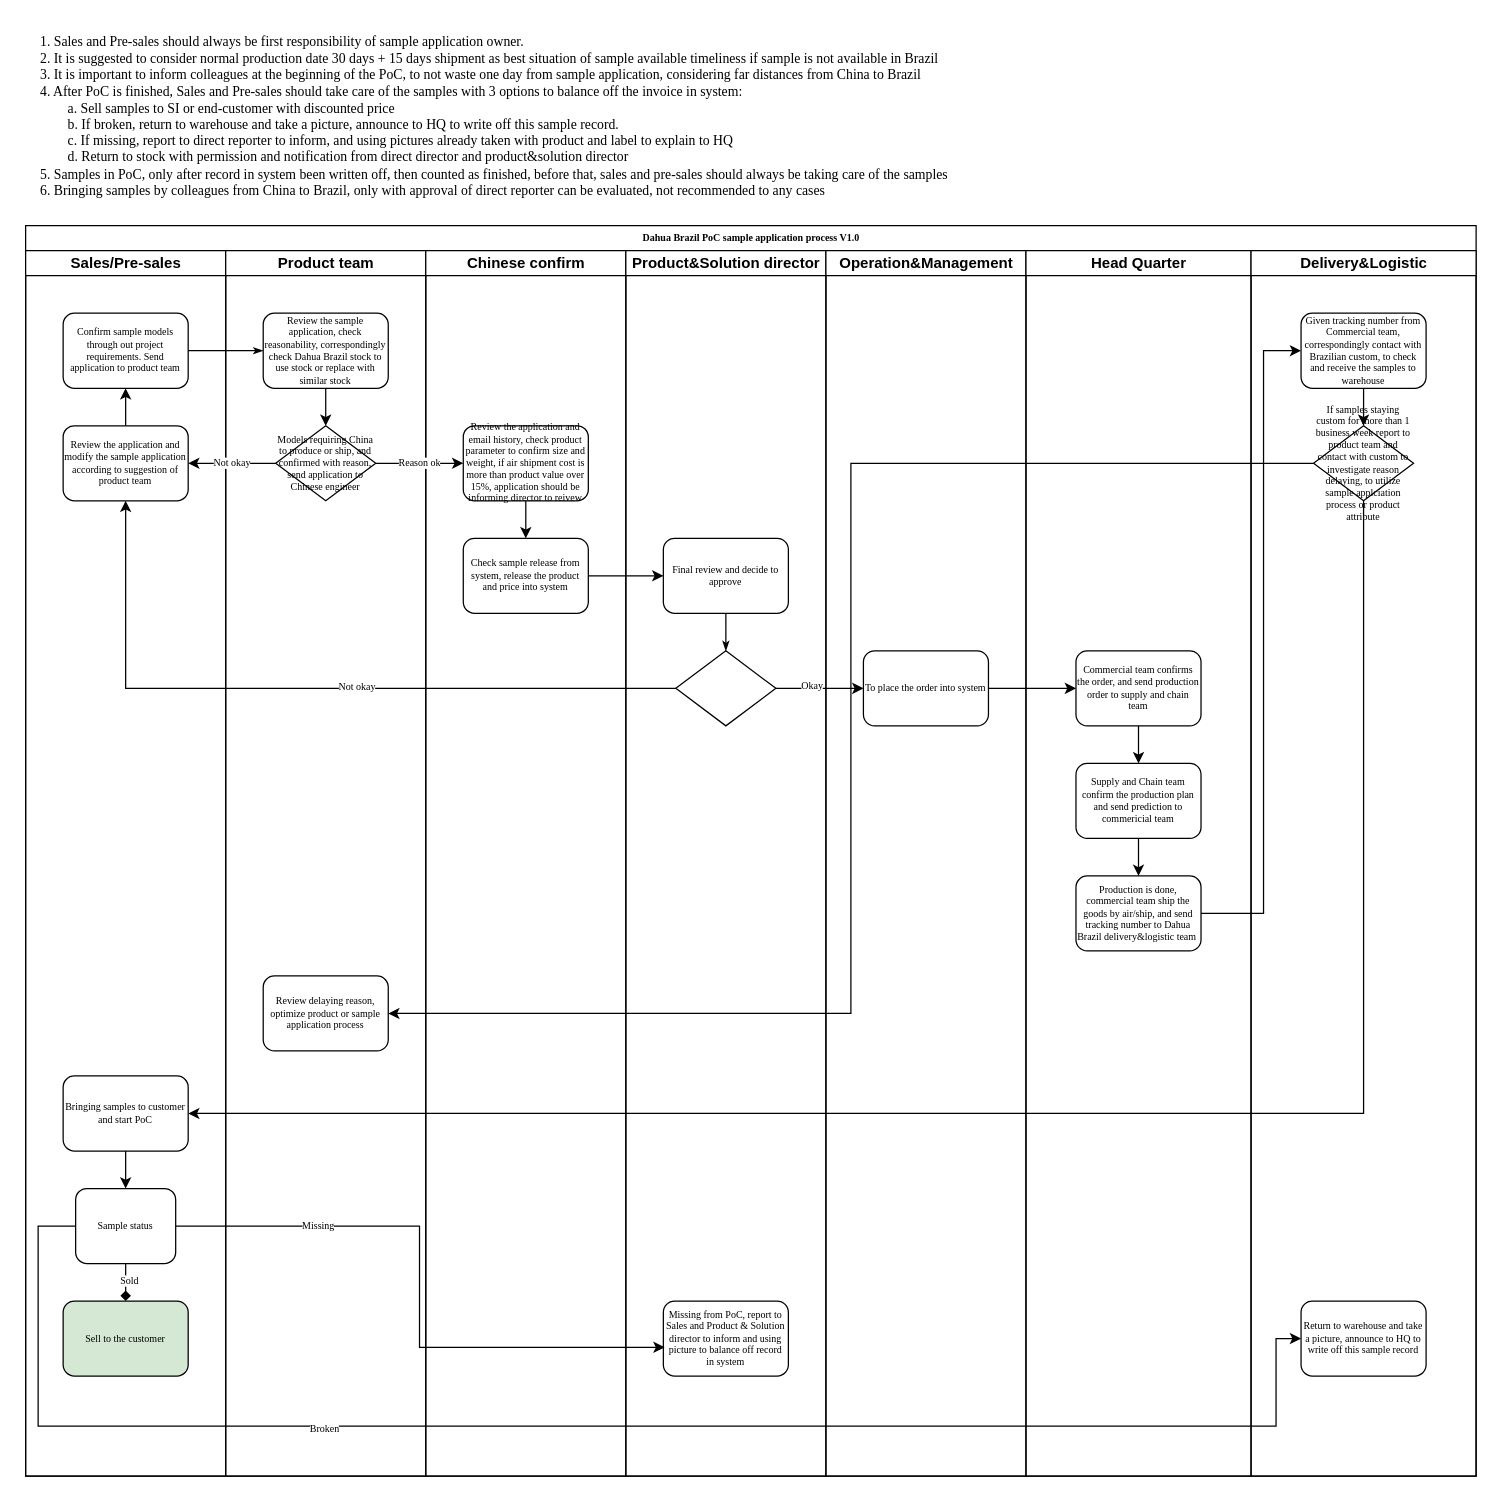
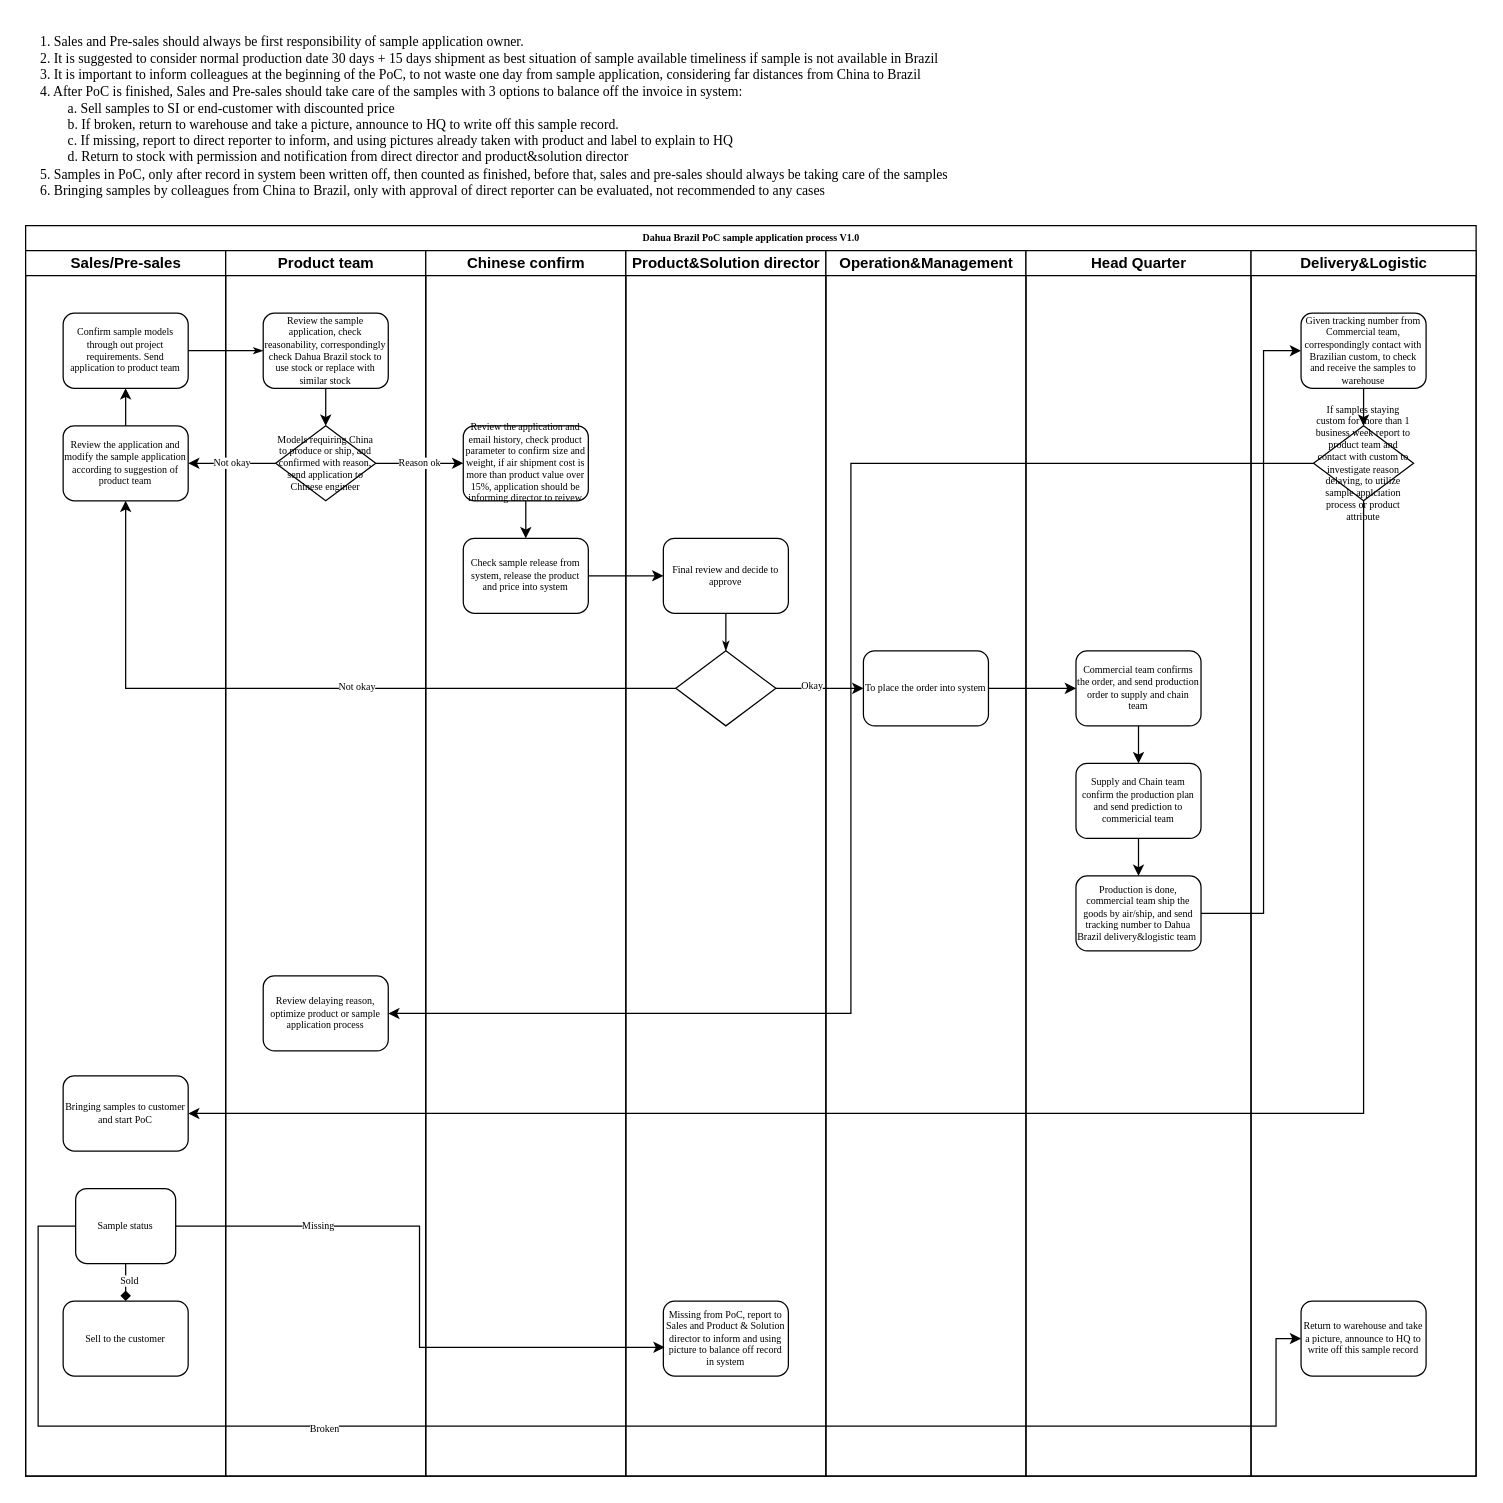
(126, 1174) -> none
(126, 1338) -> (126, 1338)
